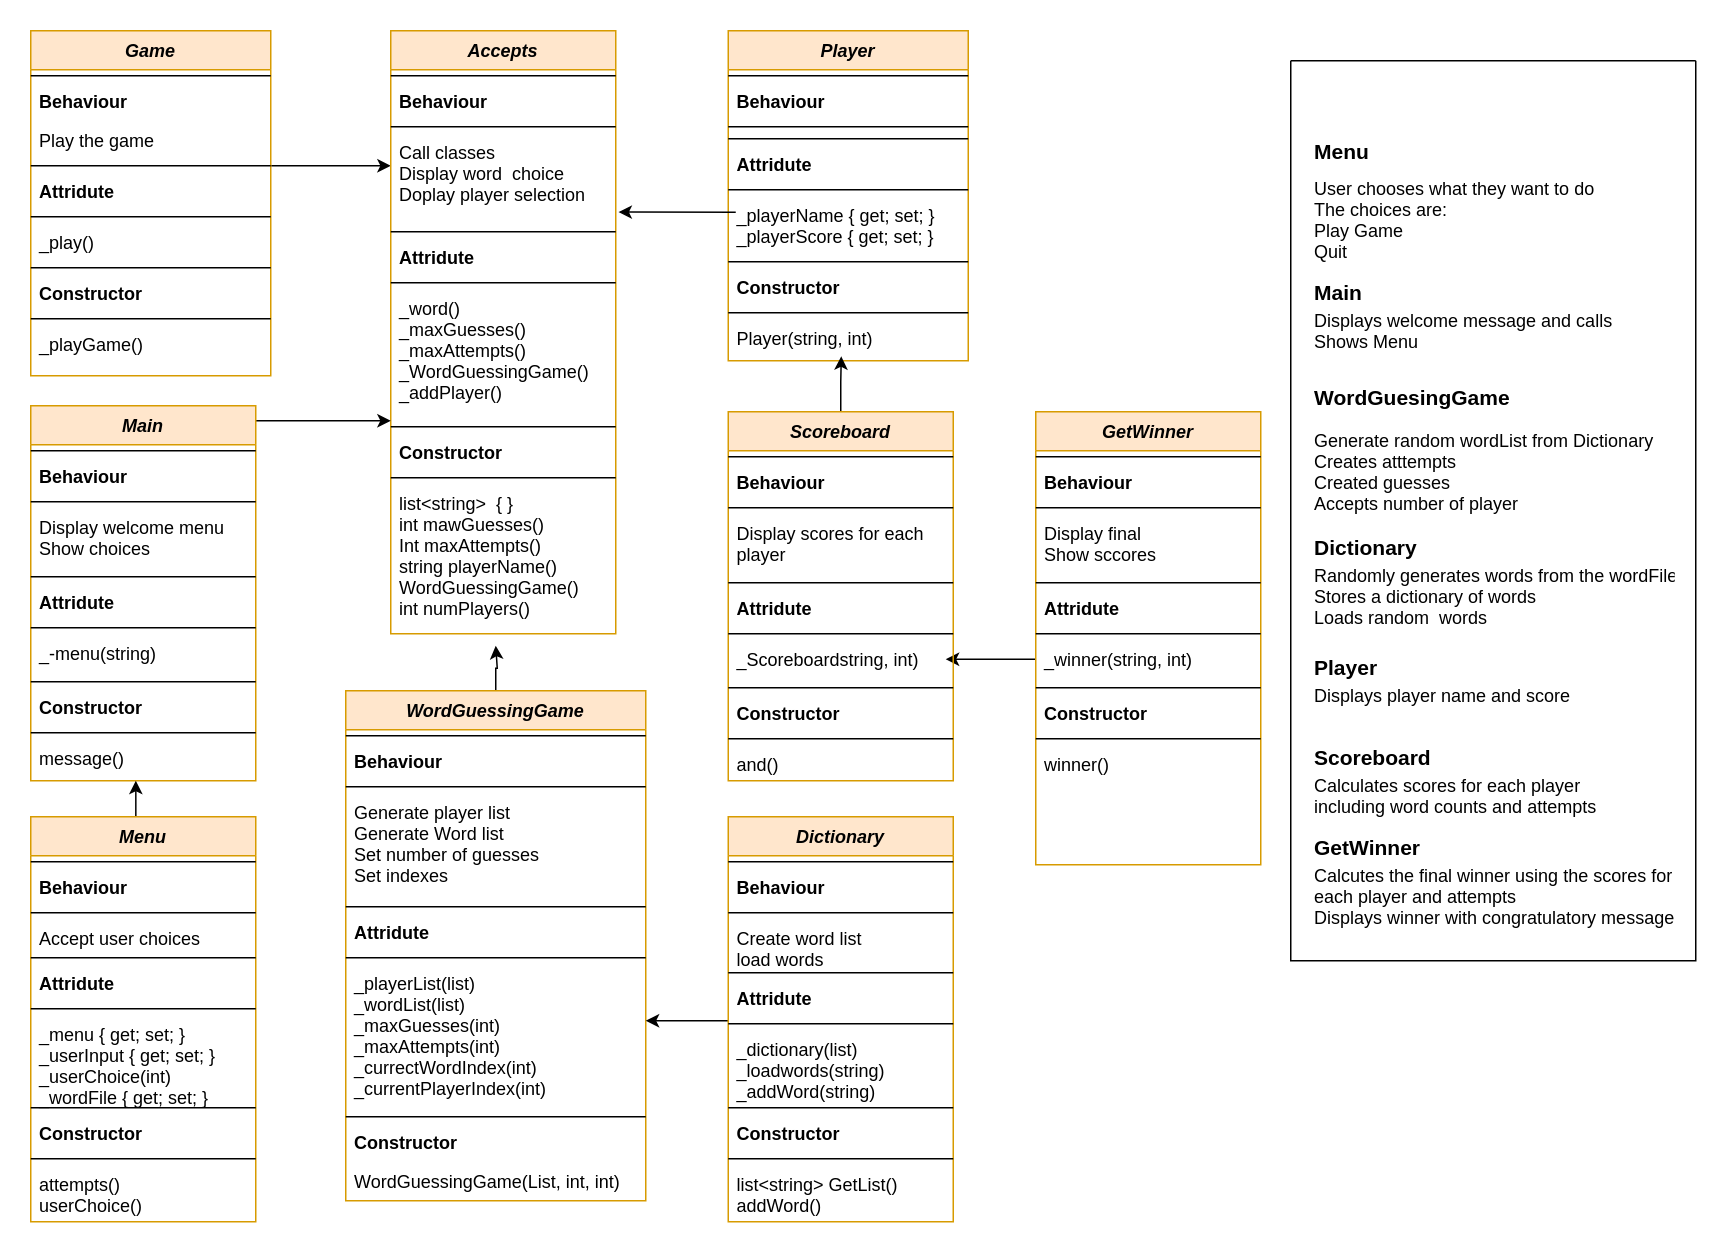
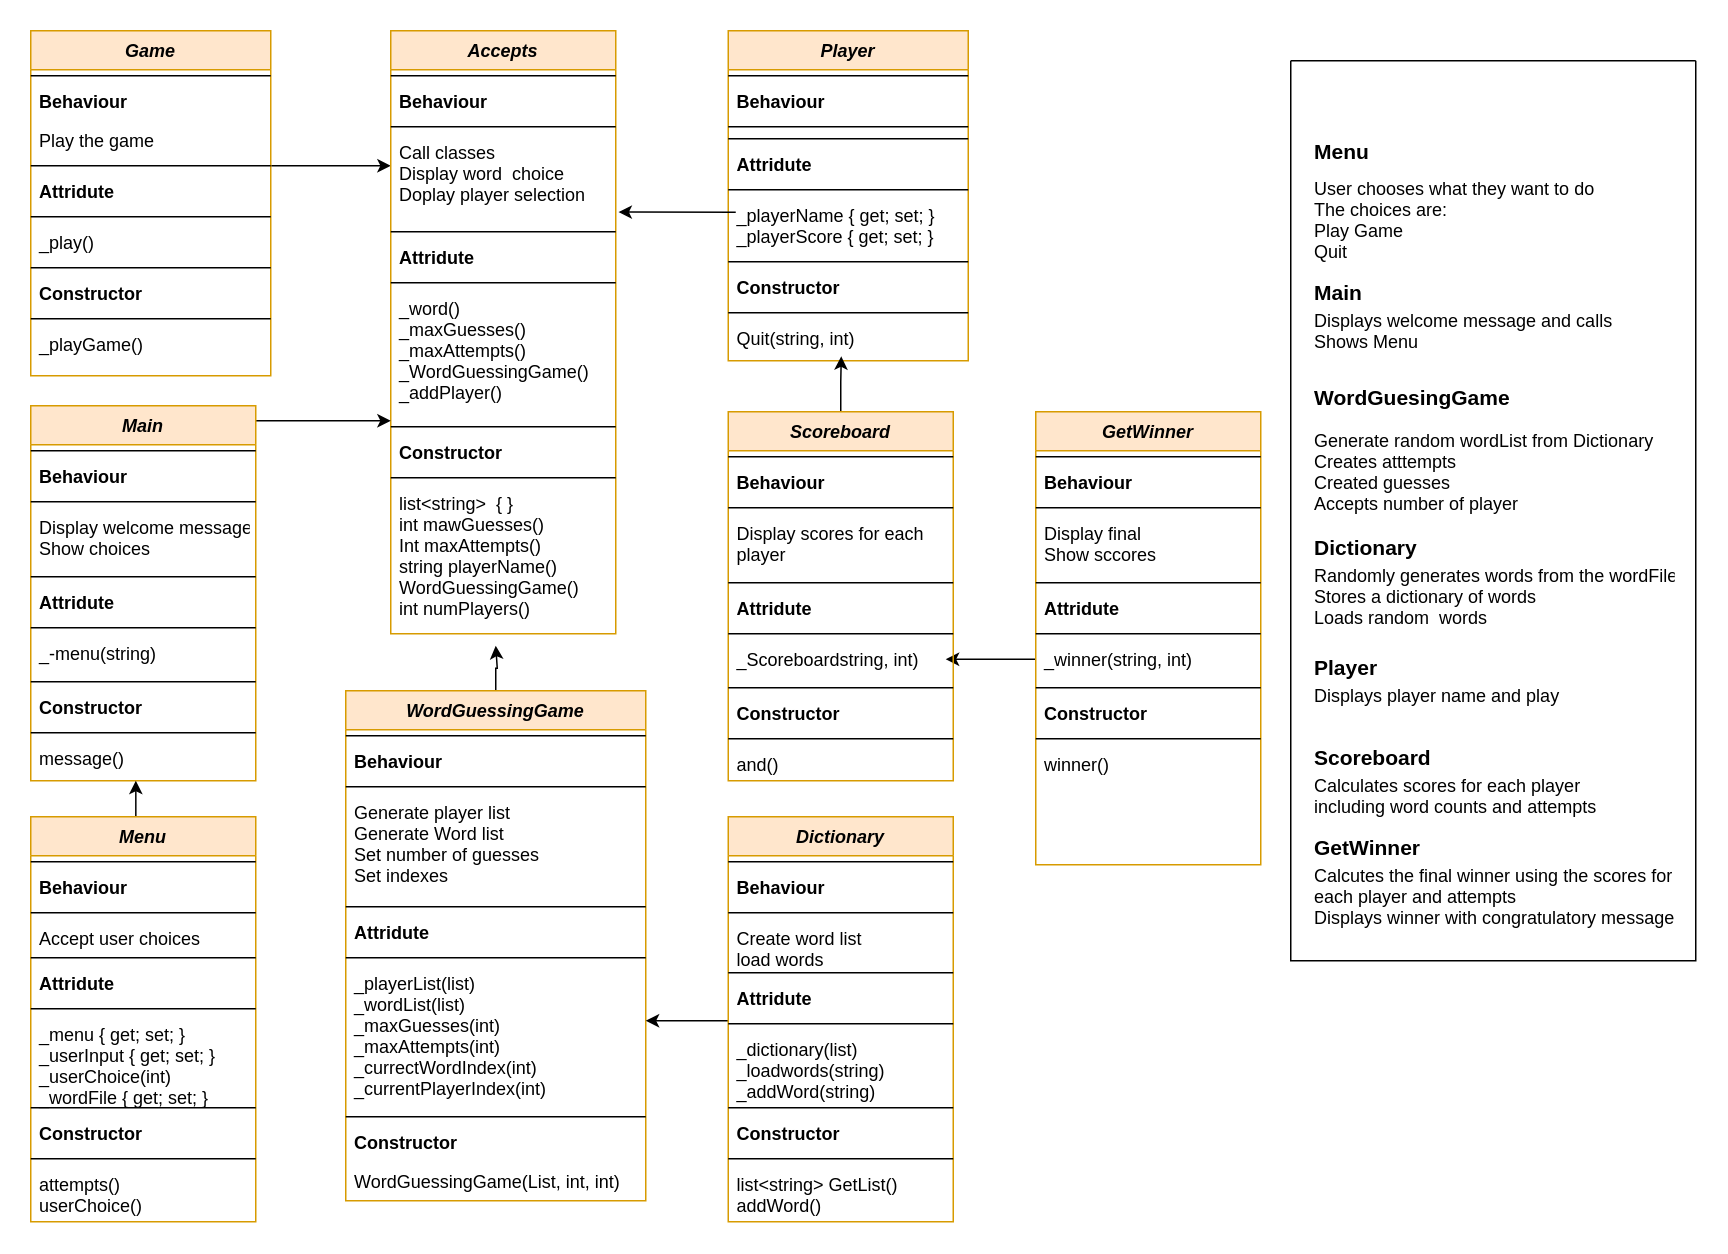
(821, 339) -> (810, 339)
(128, 528) -> (143, 528)
(1449, 696) -> (1441, 696)
